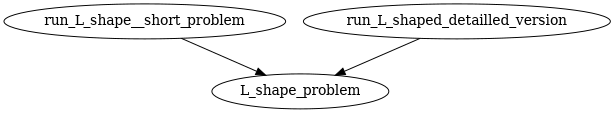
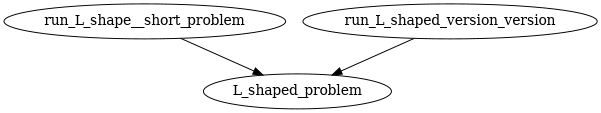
(457, 21) -> (450, 21)
(300, 91) -> (297, 91)
